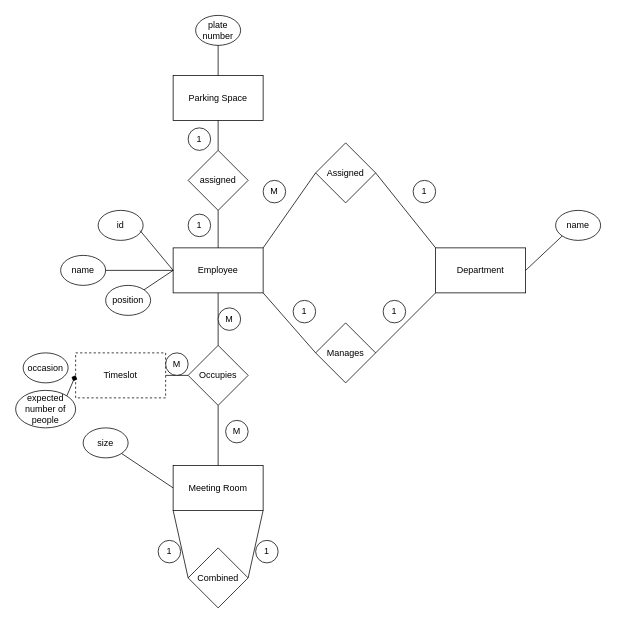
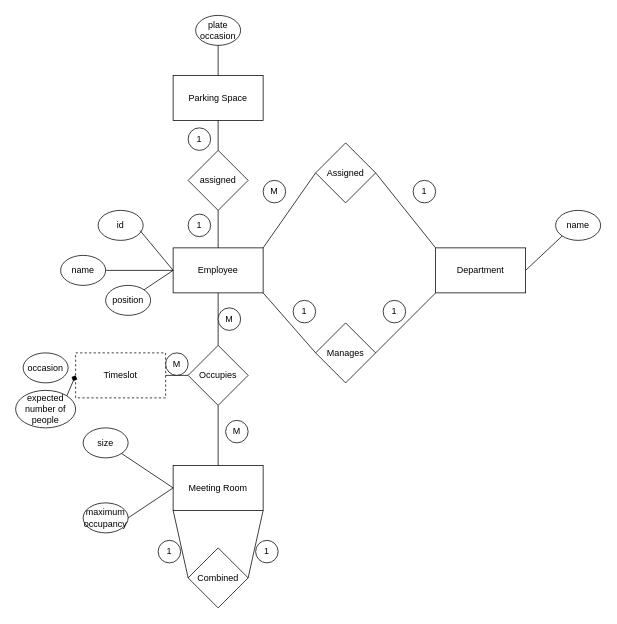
(218, 30) -> (218, 30)
none -> (150, 503)
none -> (105, 518)
